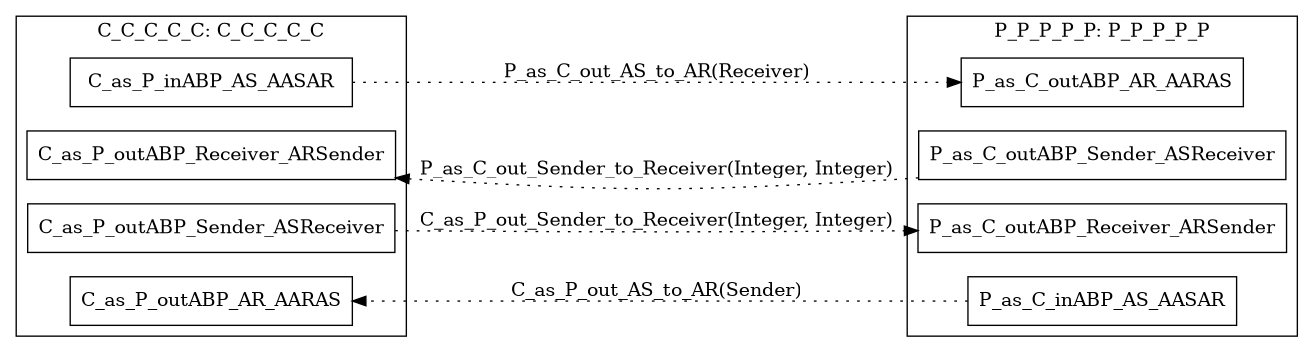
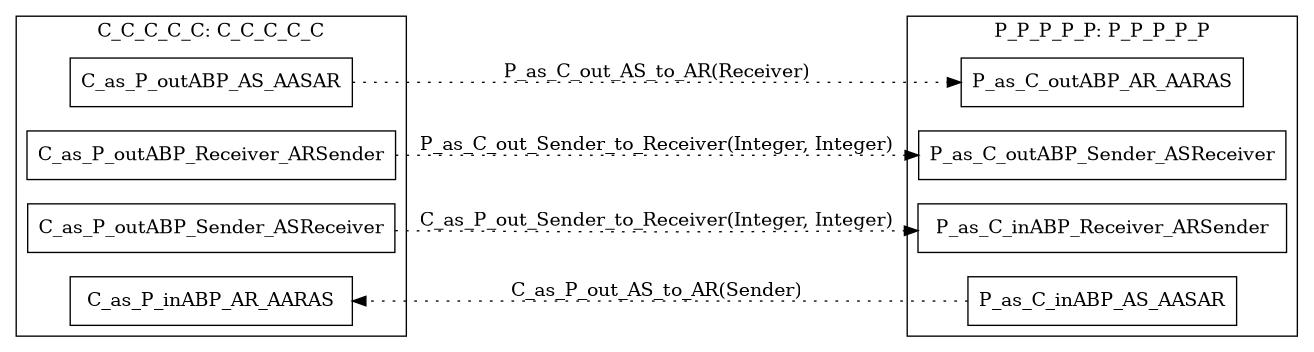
(211, 82) -> (211, 82)
(664, 189) -> (650, 155)
(1102, 228) -> (1102, 228)
(211, 301) -> (211, 301)
